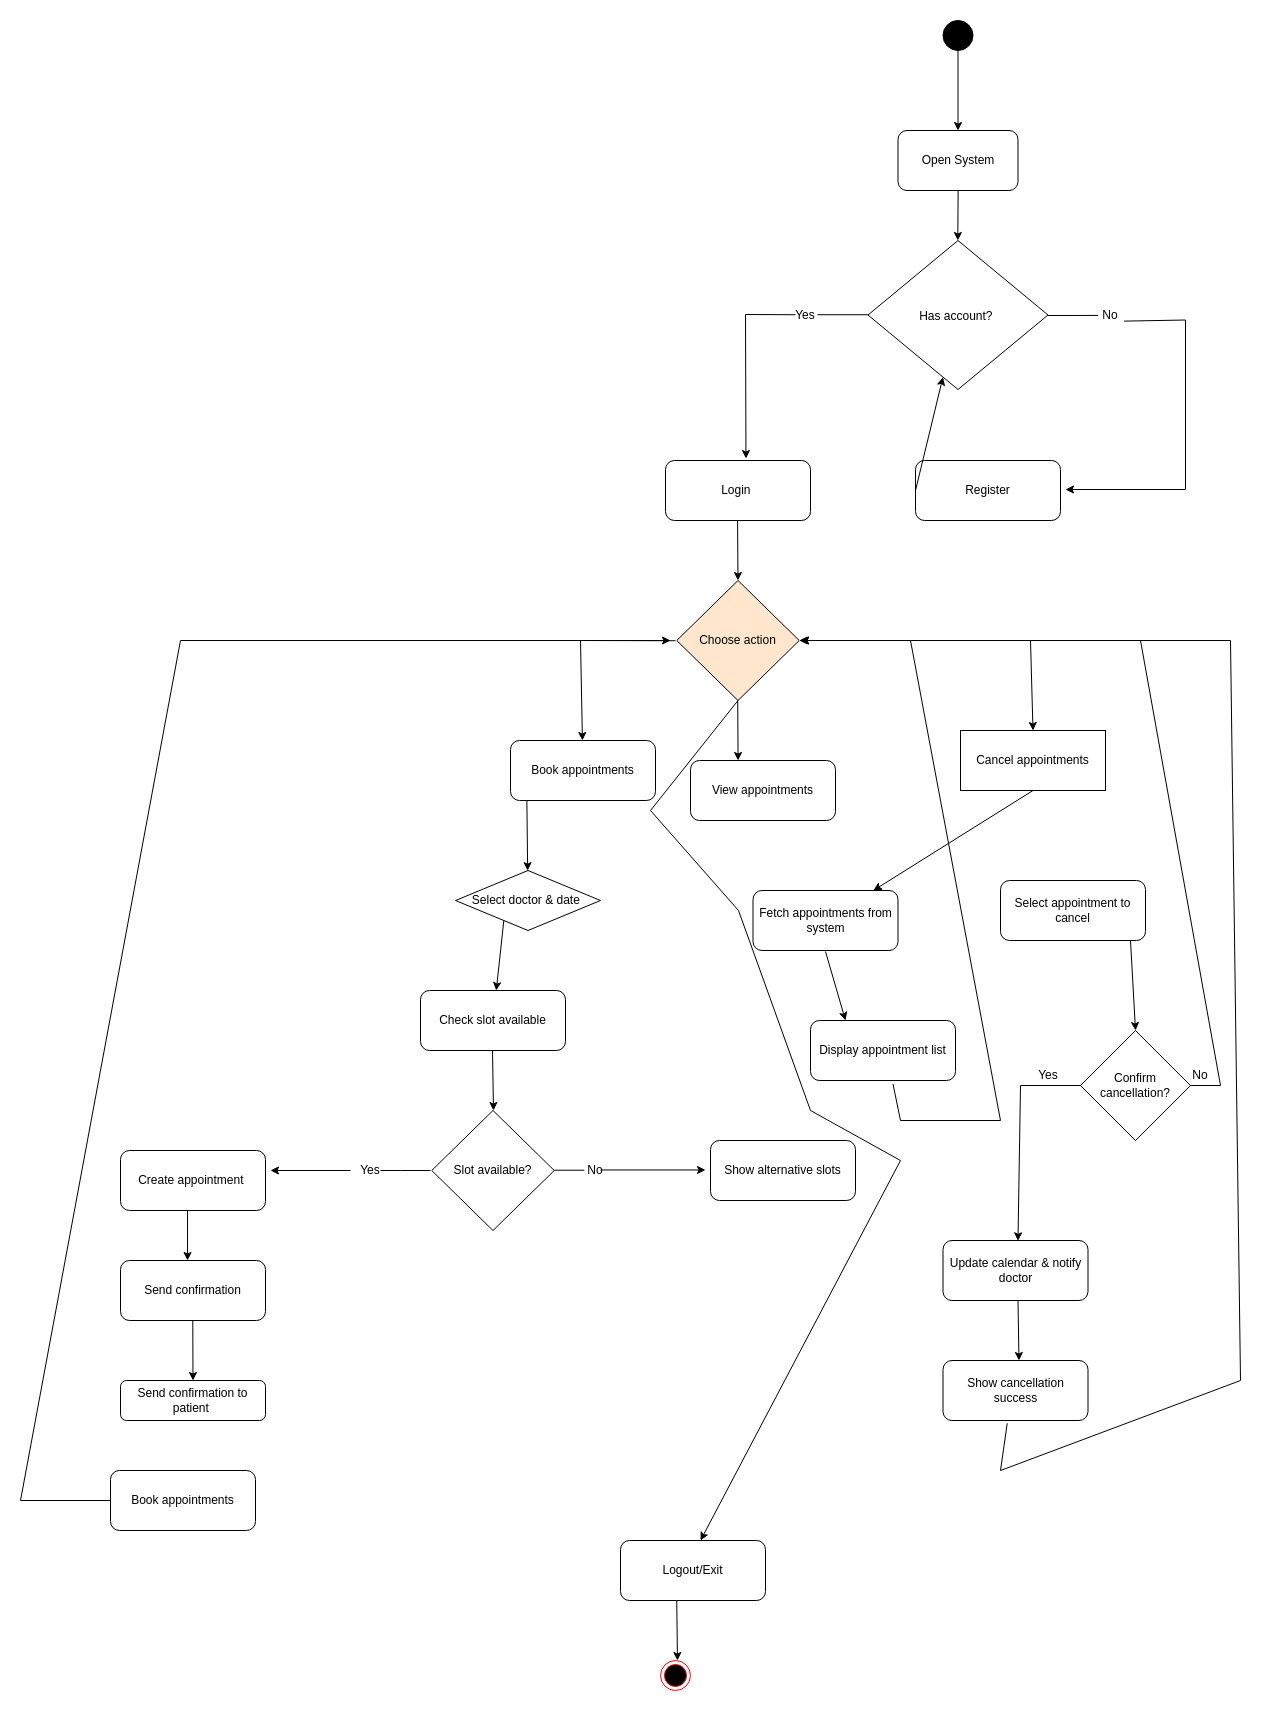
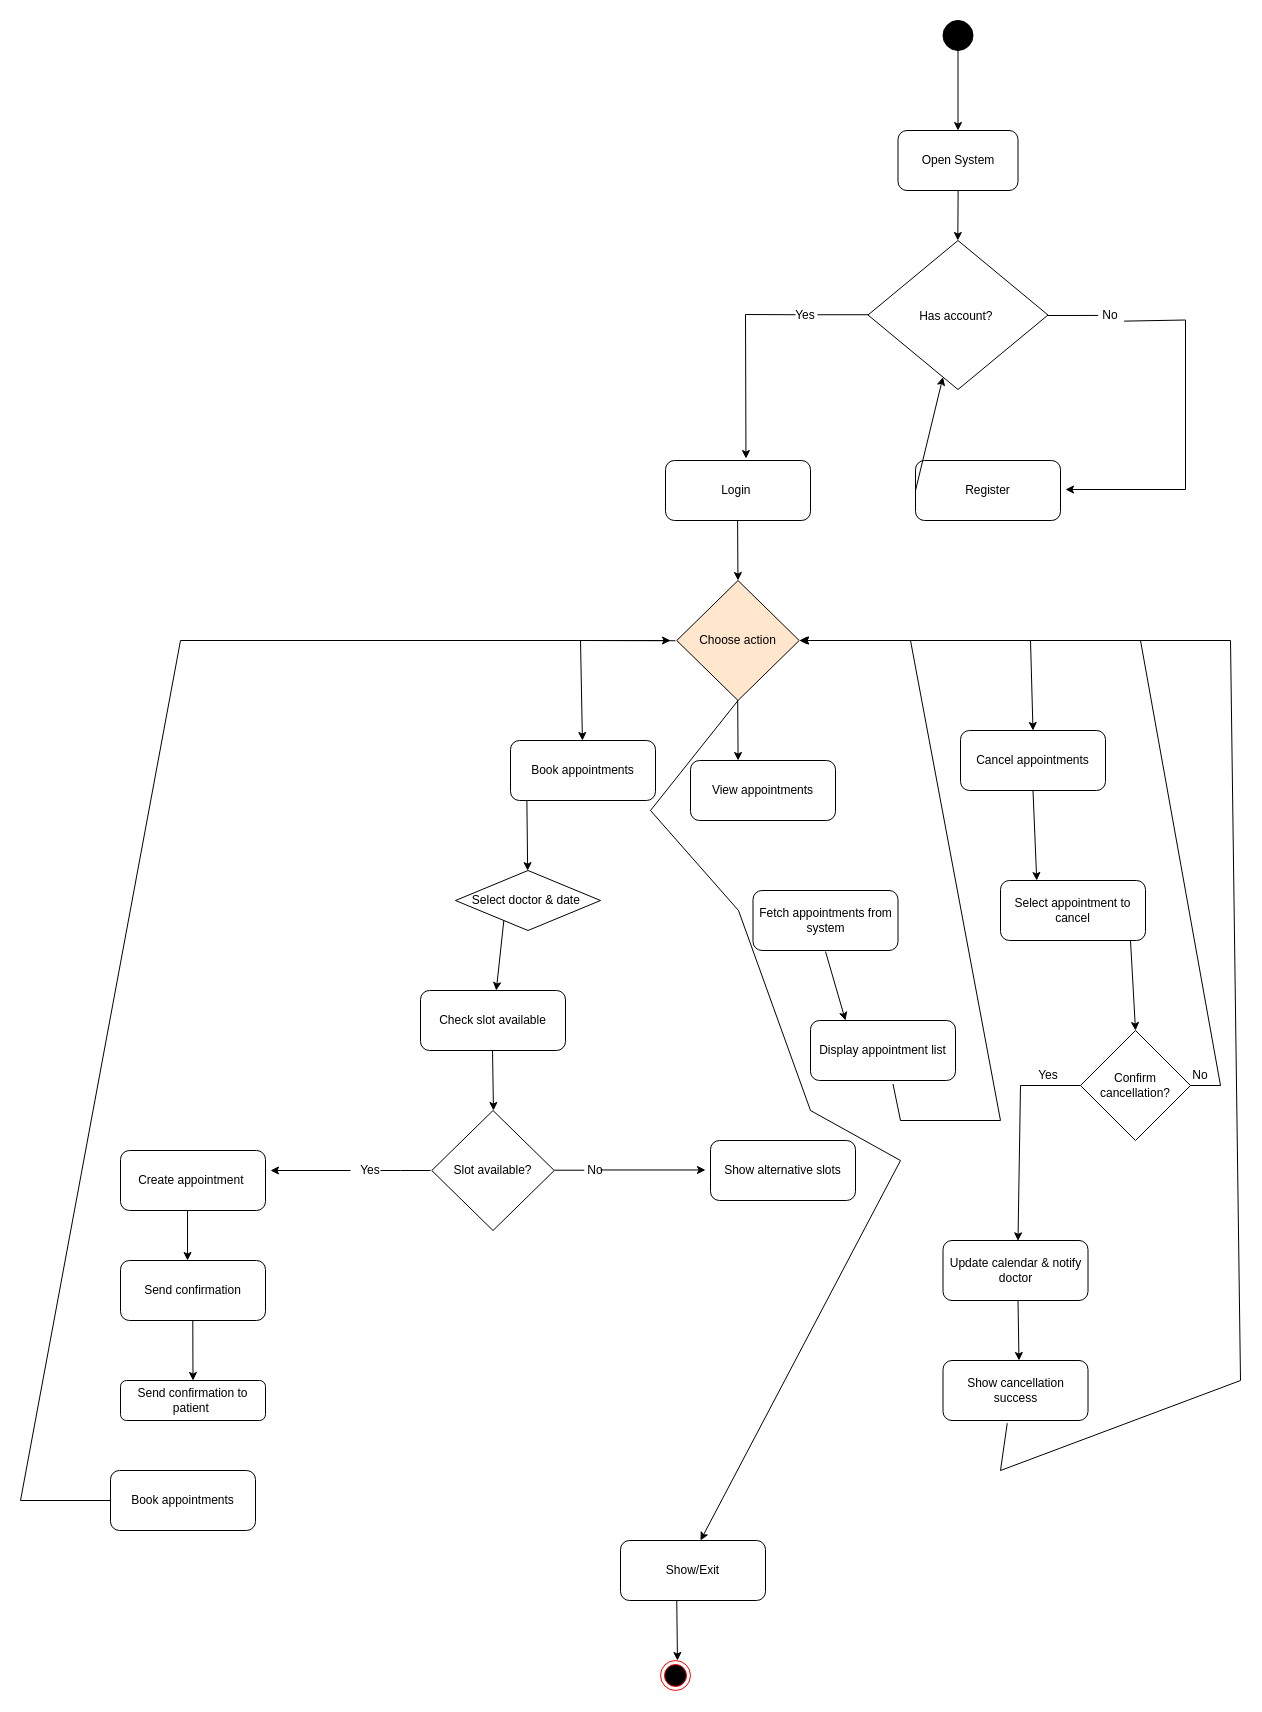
(1033, 761) -> (1033, 761)
(956, 839) -> (1035, 832)
(693, 1571) -> (693, 1571)
